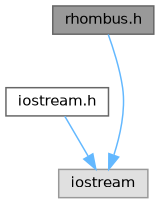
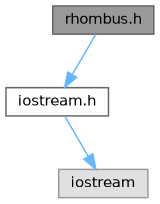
(123, 94) -> (84, 54)
